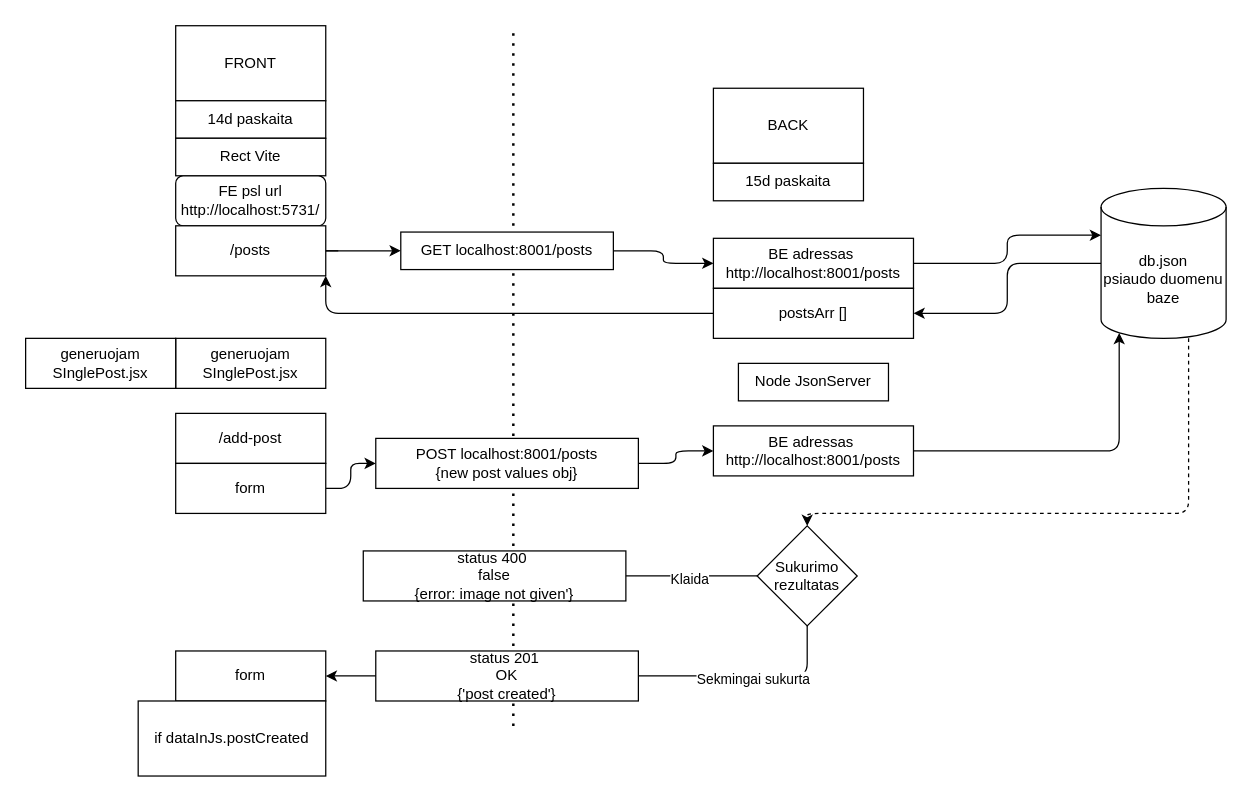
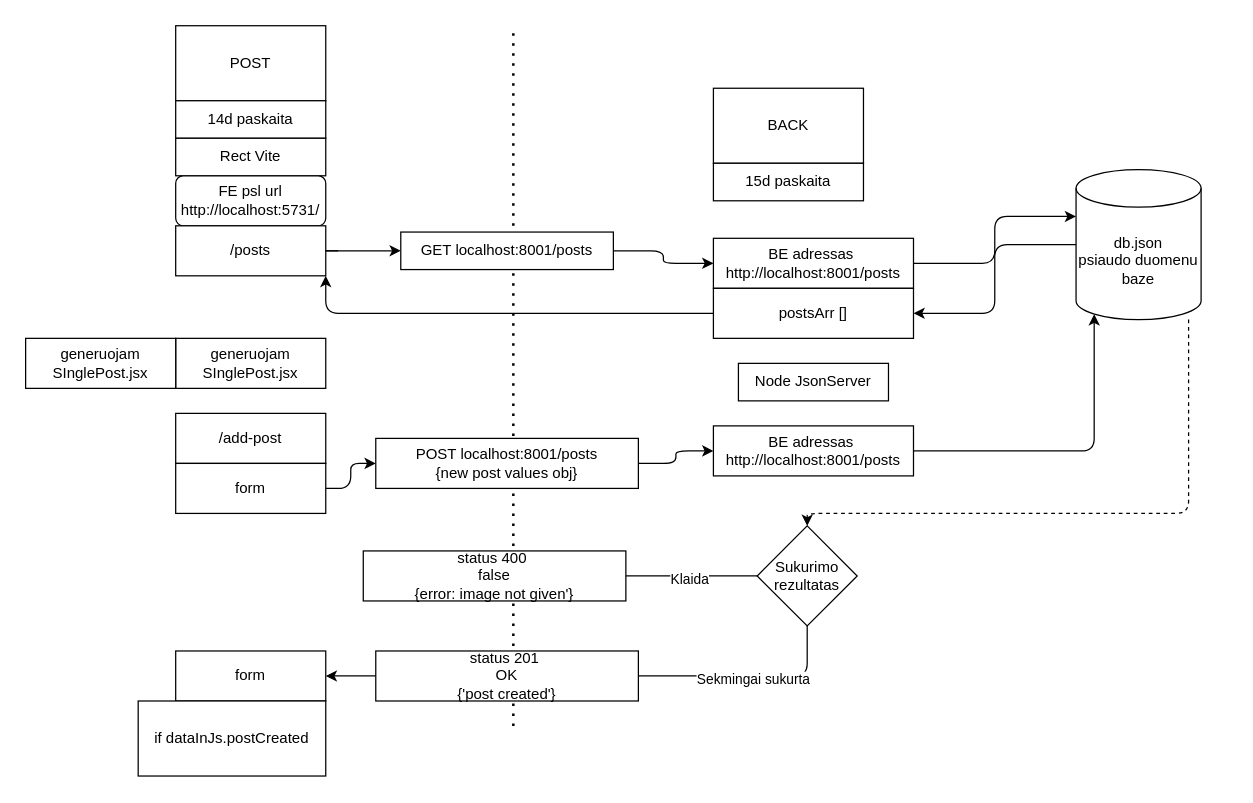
(251, 63) -> (251, 63)
(1163, 263) -> (1138, 244)
